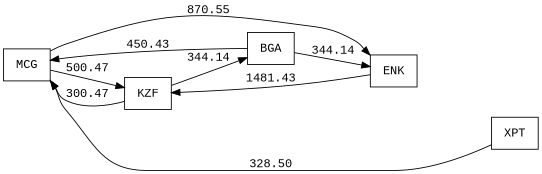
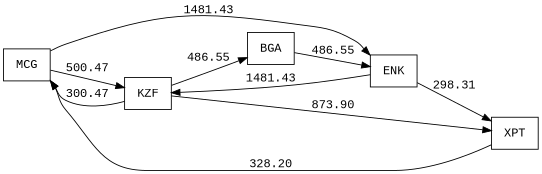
(209, 10) -> (209, 10)
(153, 51) -> none
(333, 51) -> (333, 51)
(209, 58) -> (209, 58)
none -> (450, 100)
none -> (327, 113)
(271, 164) -> (271, 164)
